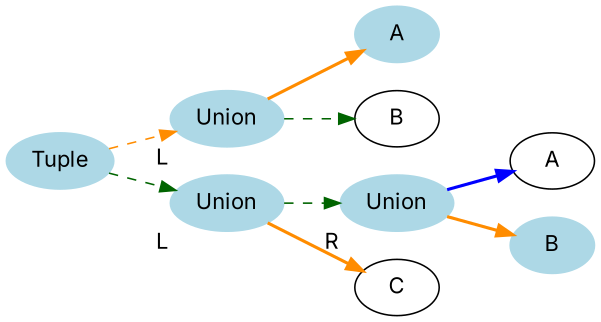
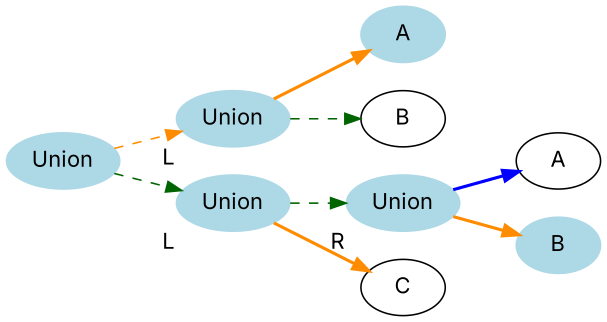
(60, 161) -> (63, 161)
